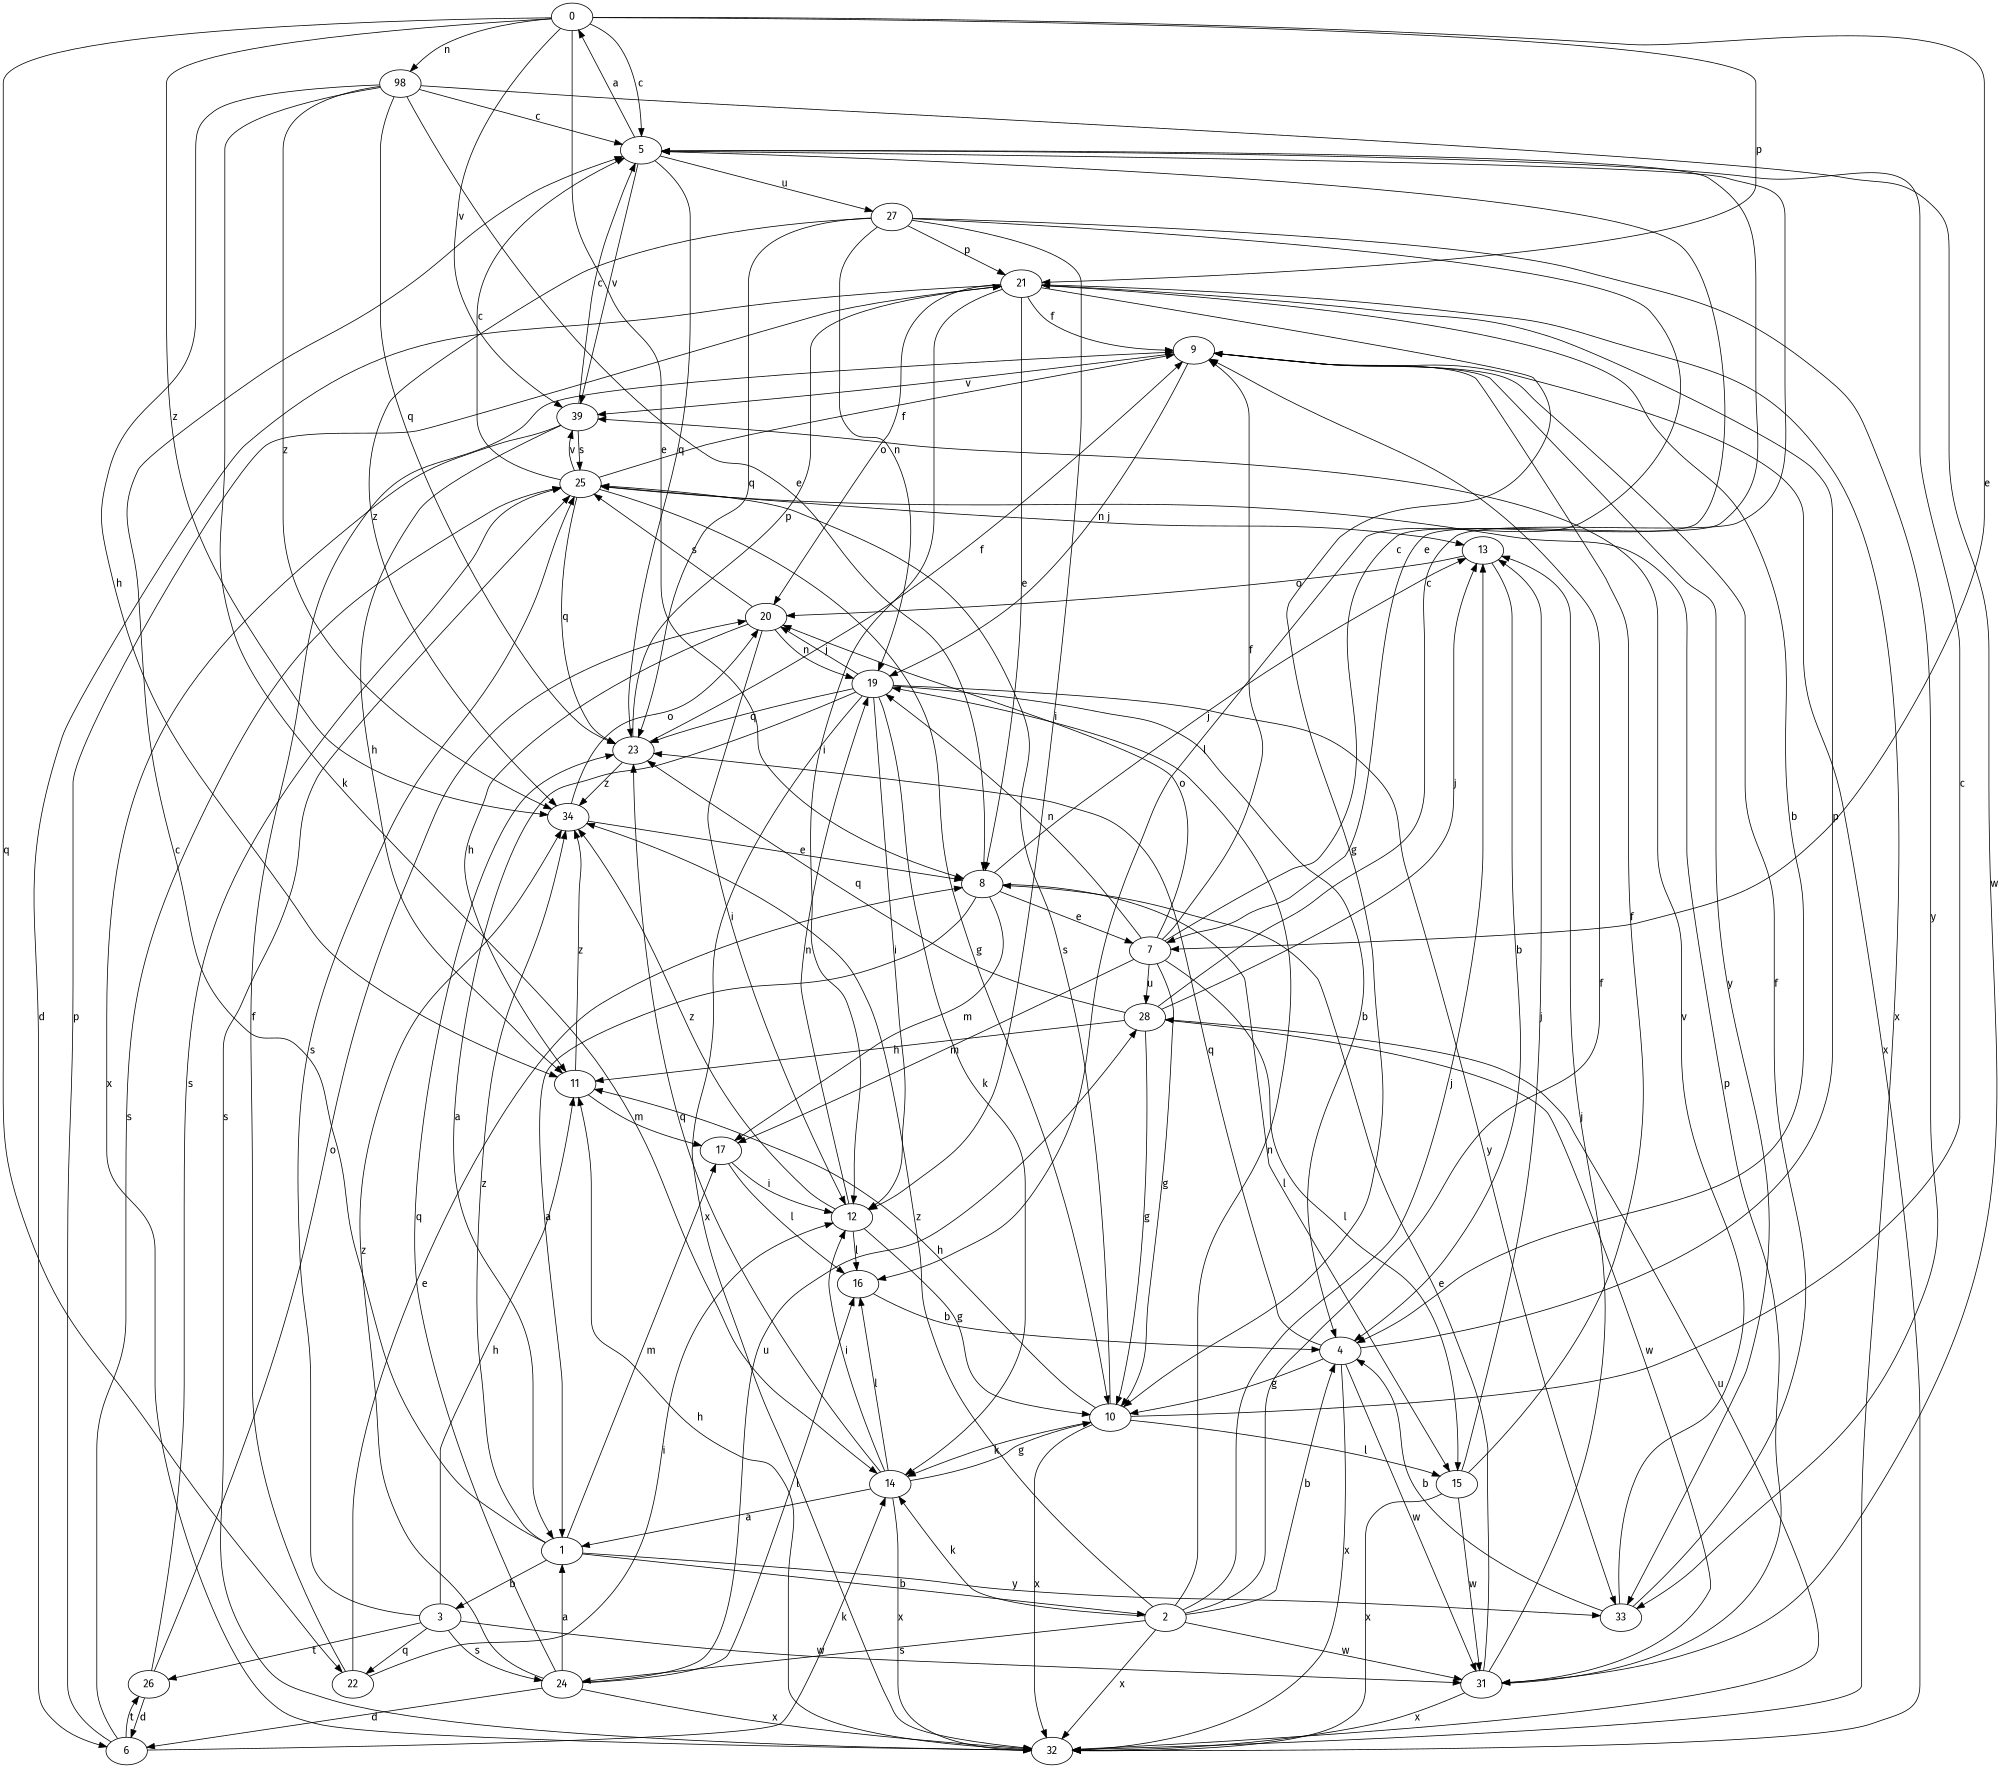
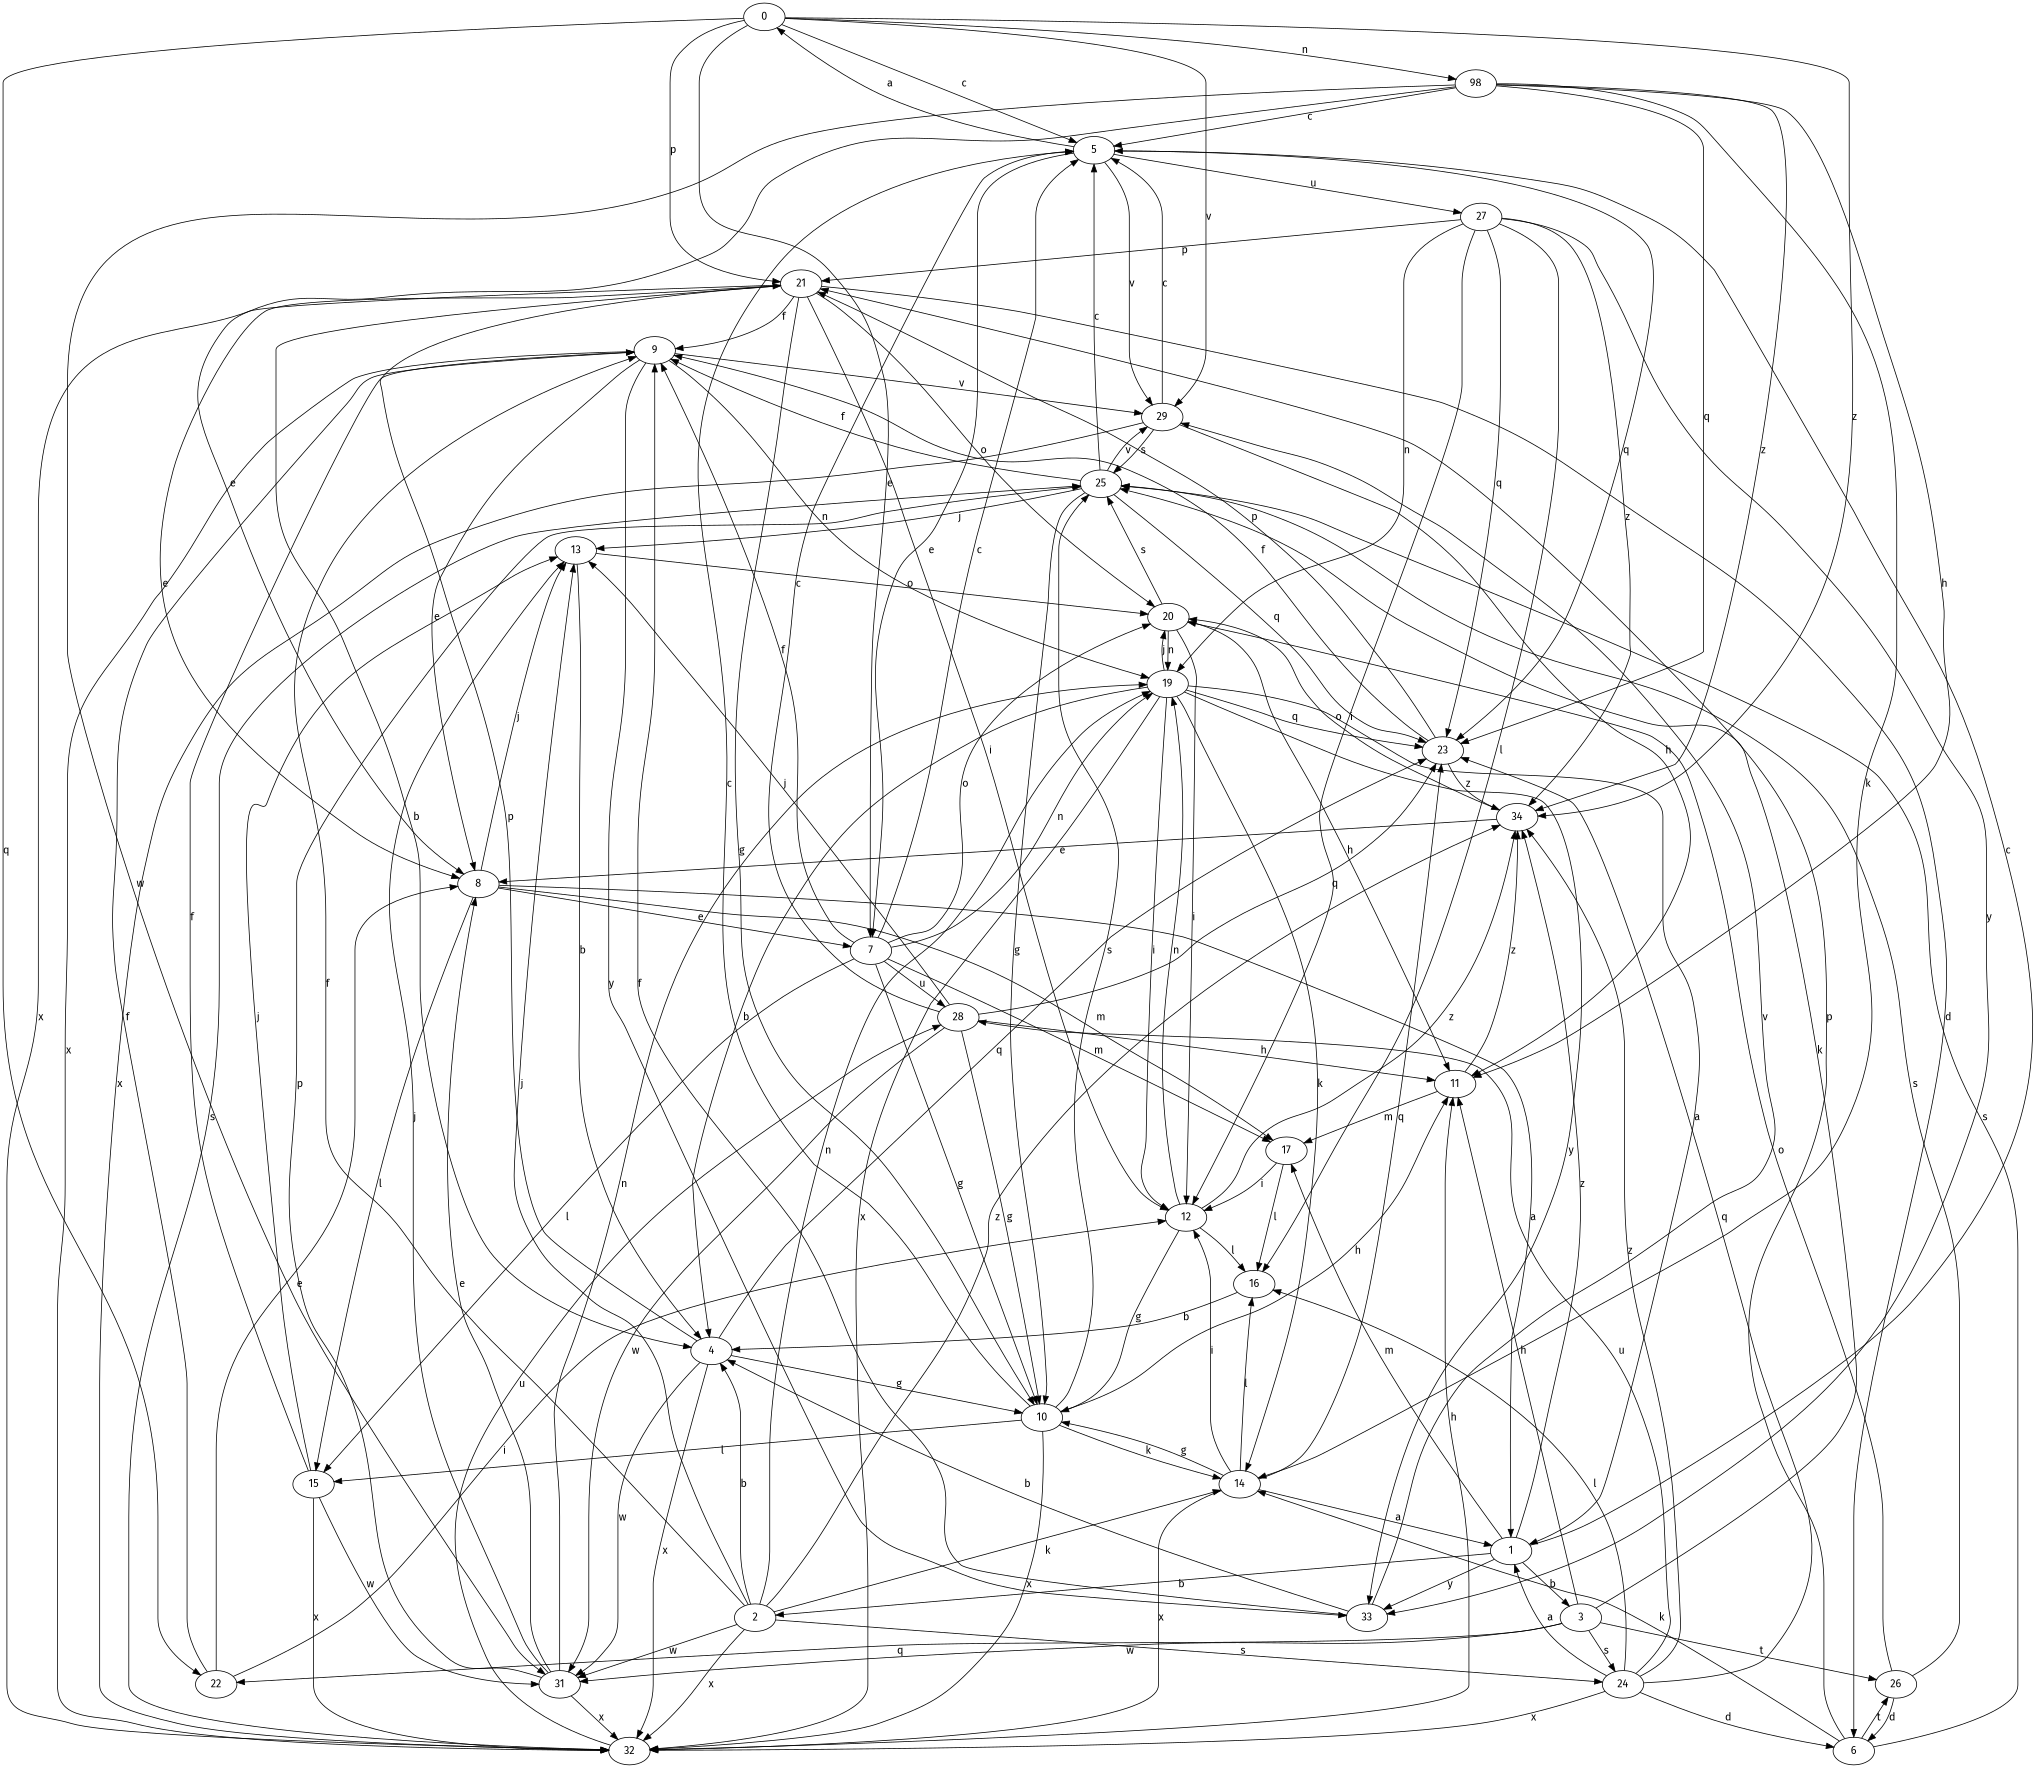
(577, 417) -> (1162, 417)
(661, 465) -> (437, 588)
none -> (665, 1006)
(313, 1051) -> (1820, 1051)
